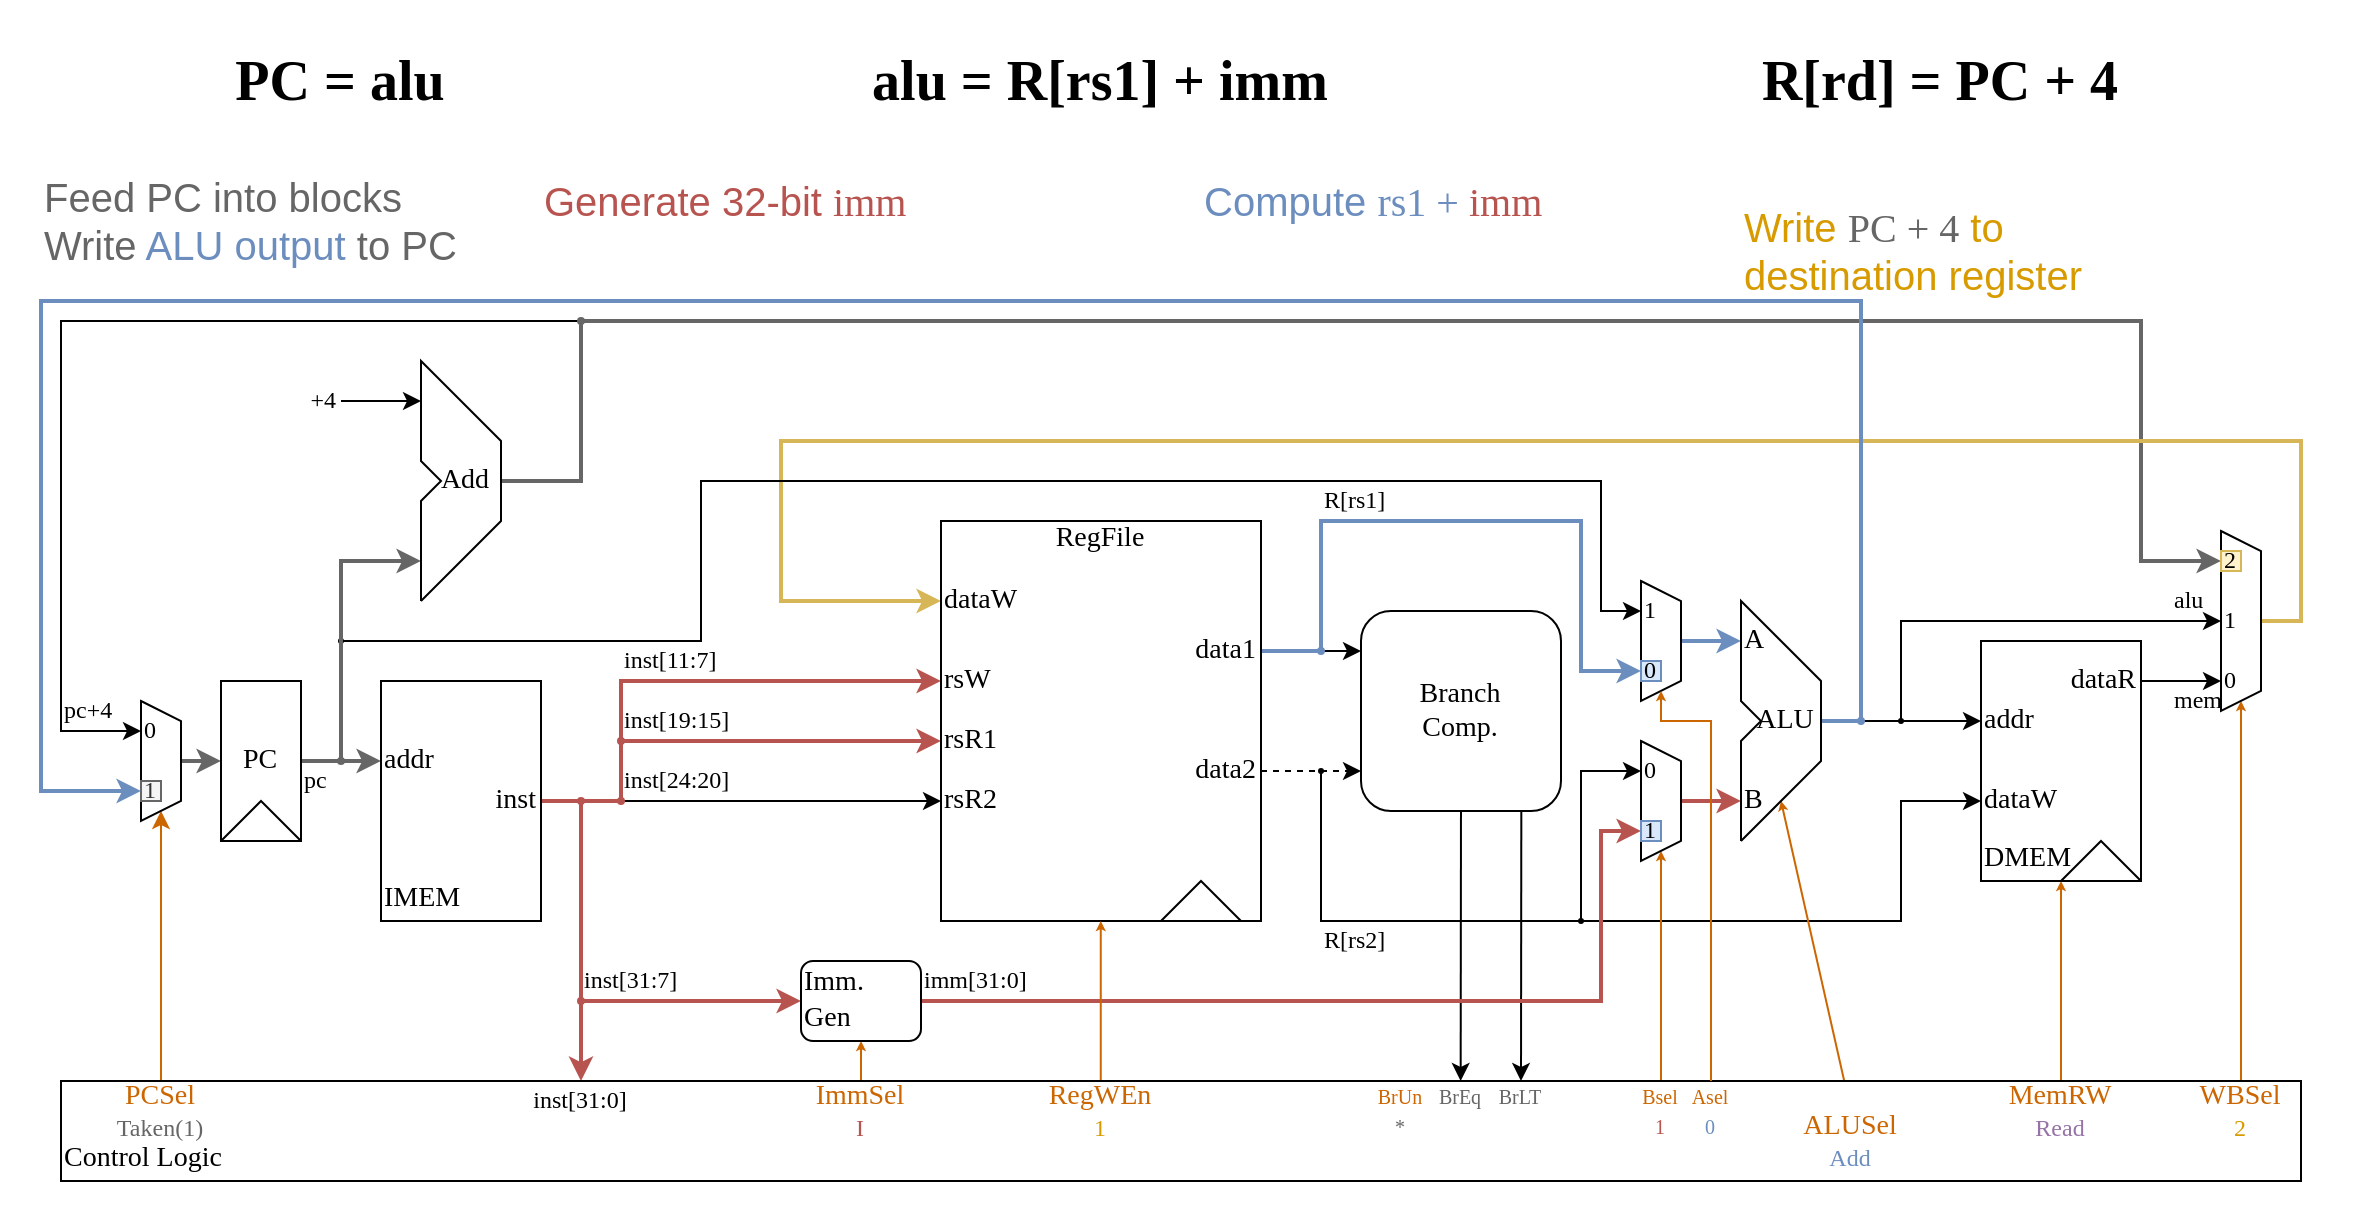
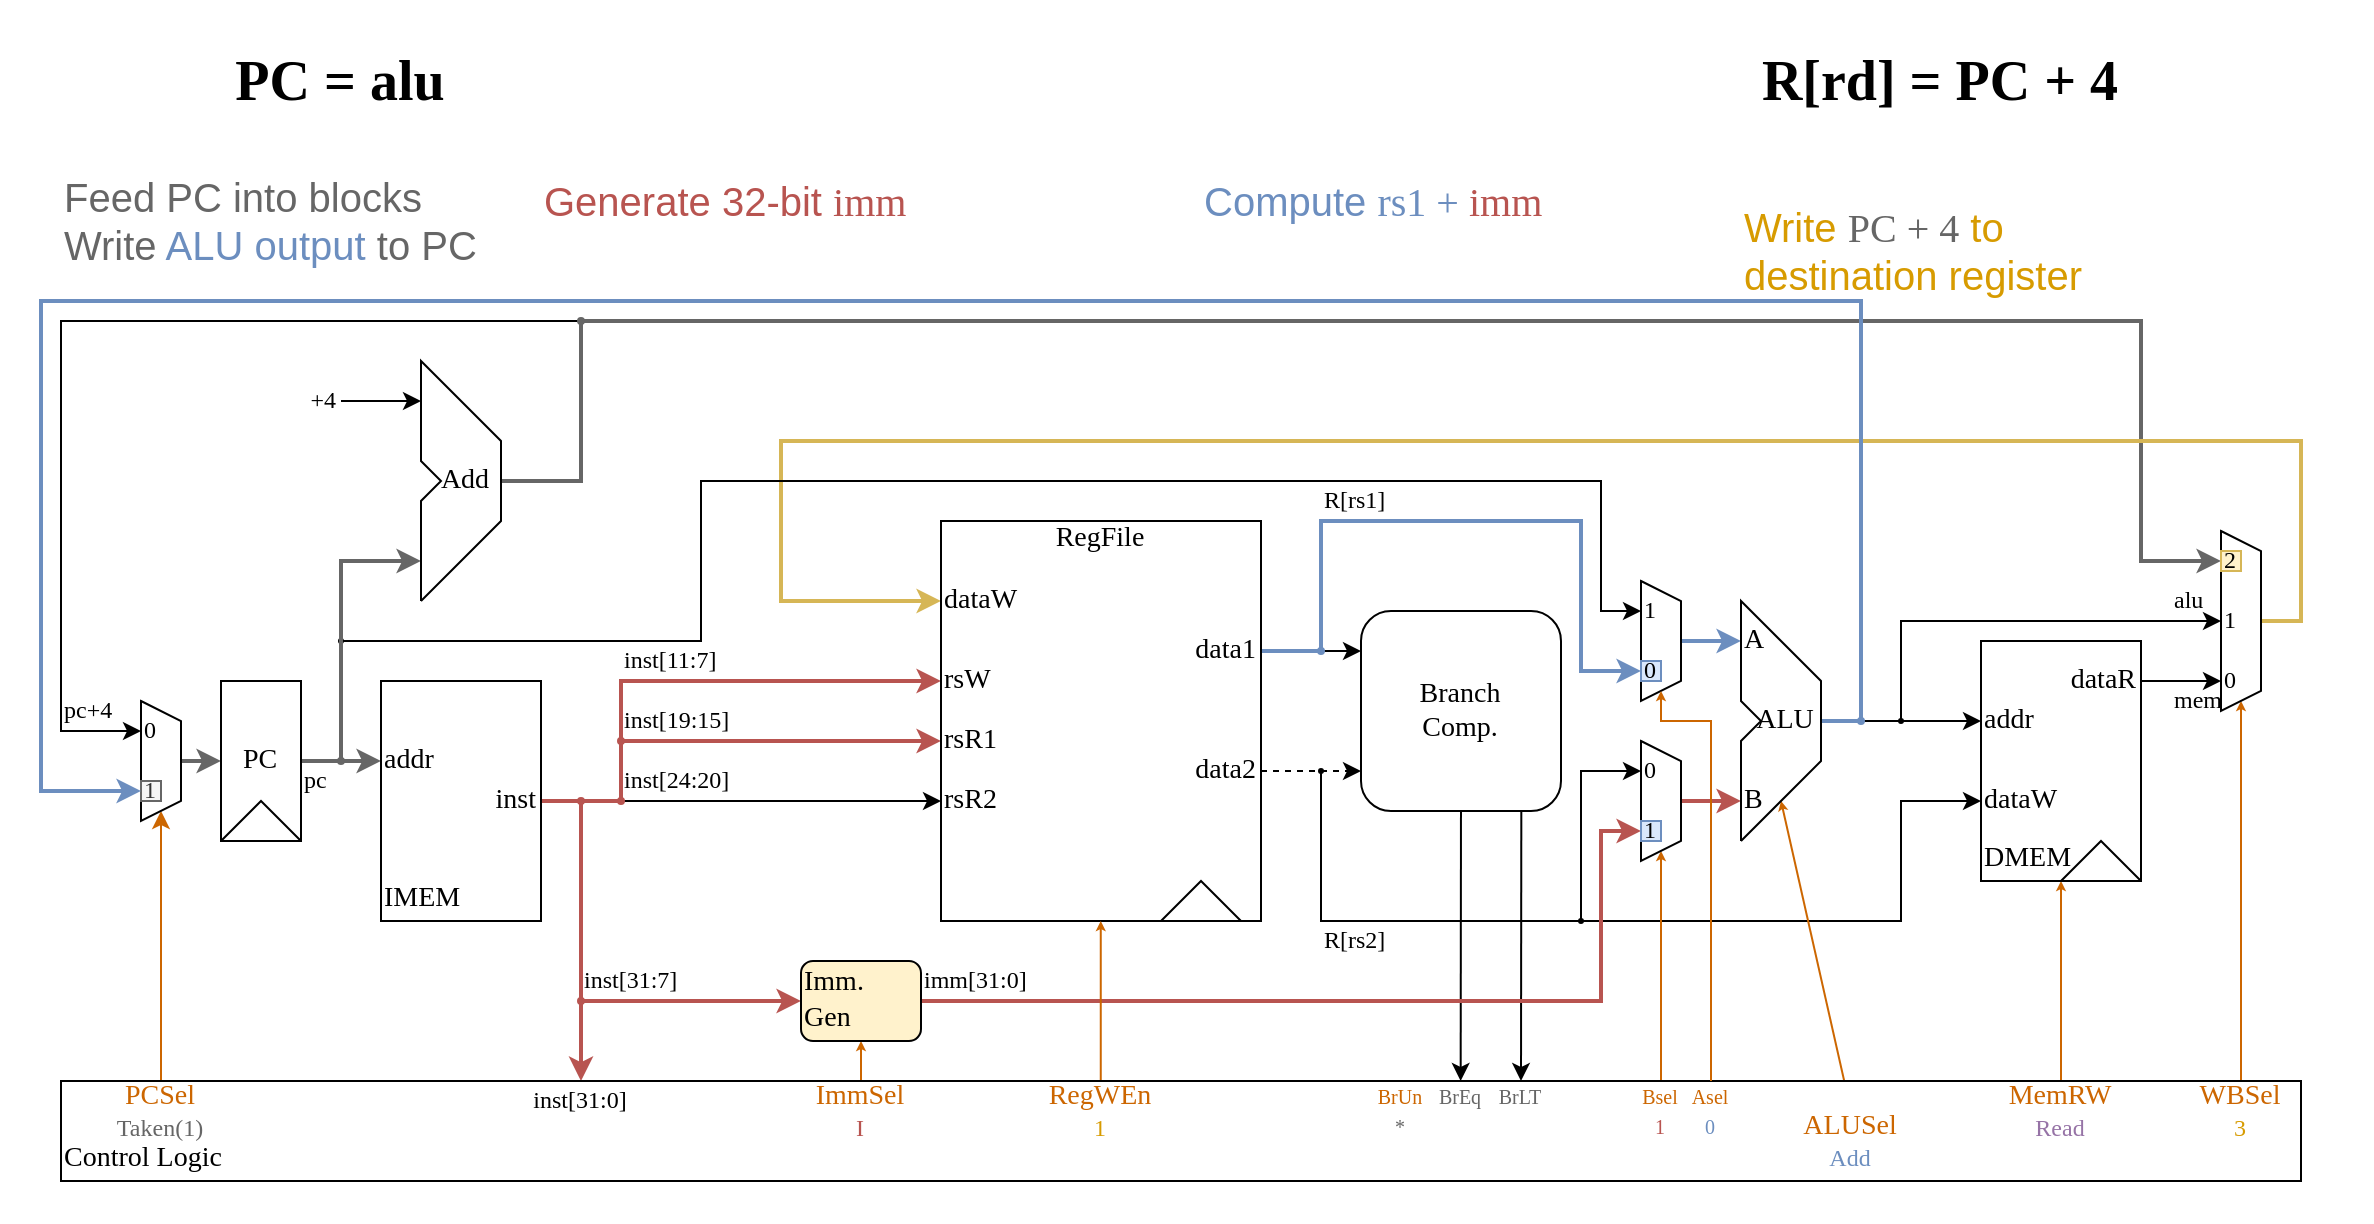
(1101, 81) -> none
(281, 221) -> (301, 221)
(861, 1001) -> (861, 1001)
(2241, 1111) -> (2241, 1111)
